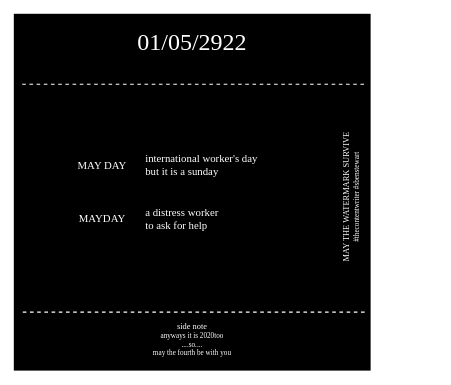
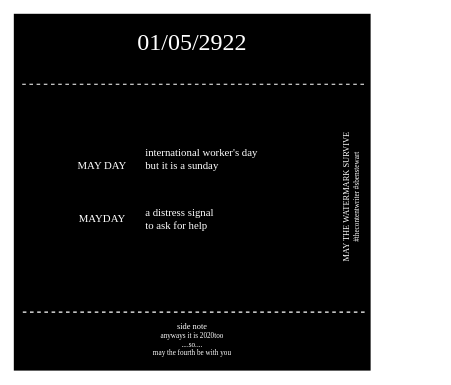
(231, 165) -> (231, 159)
(177, 219) -> (175, 219)
